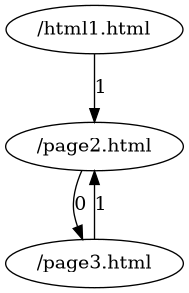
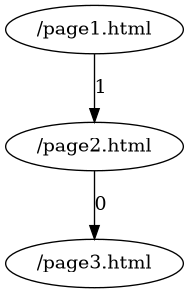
(95, 30) -> (95, 30)
(95, 212) -> none
